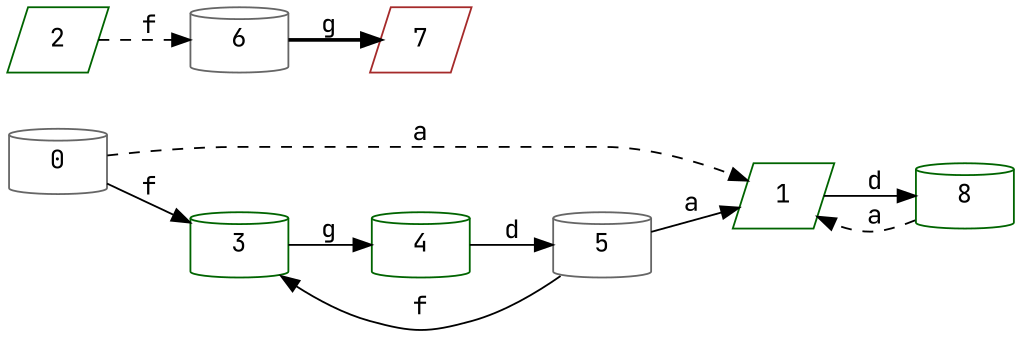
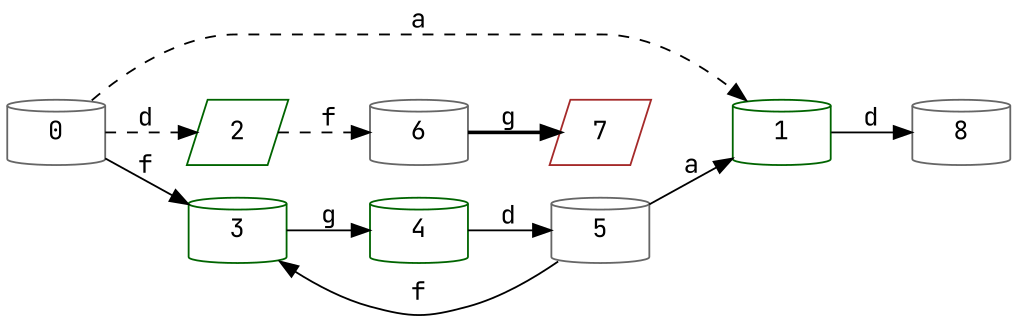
none -> (142, 132)
(784, 196) -> (782, 132)
(965, 196) -> (961, 132)
(875, 231) -> none
